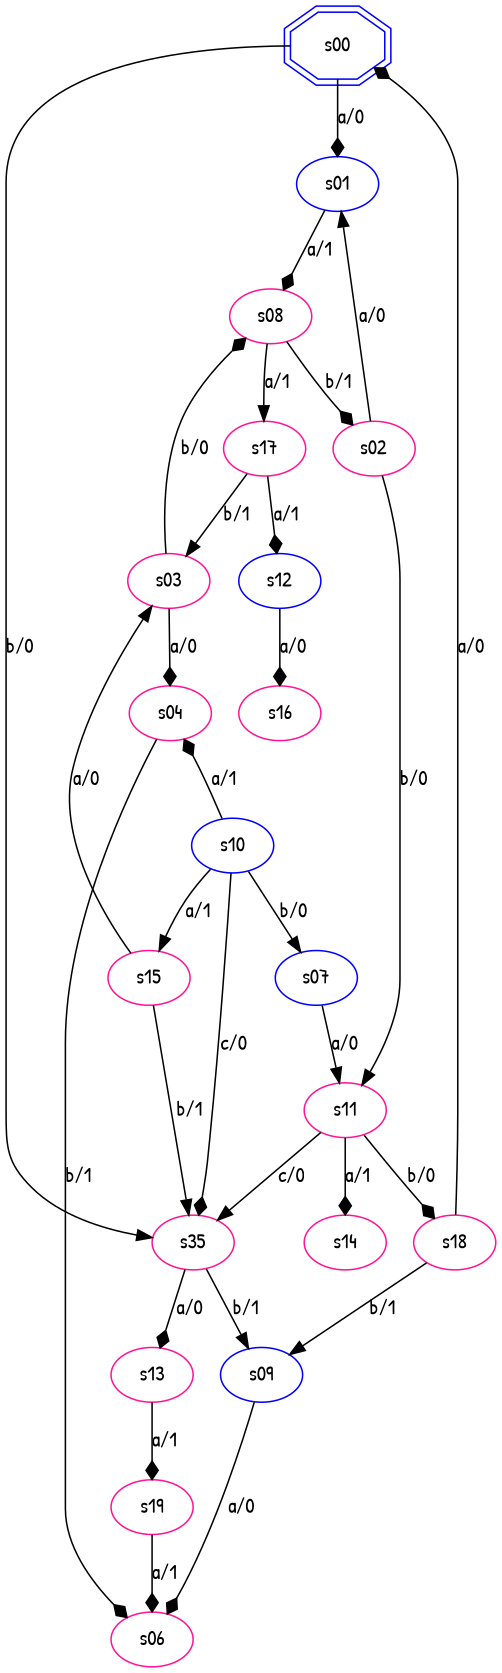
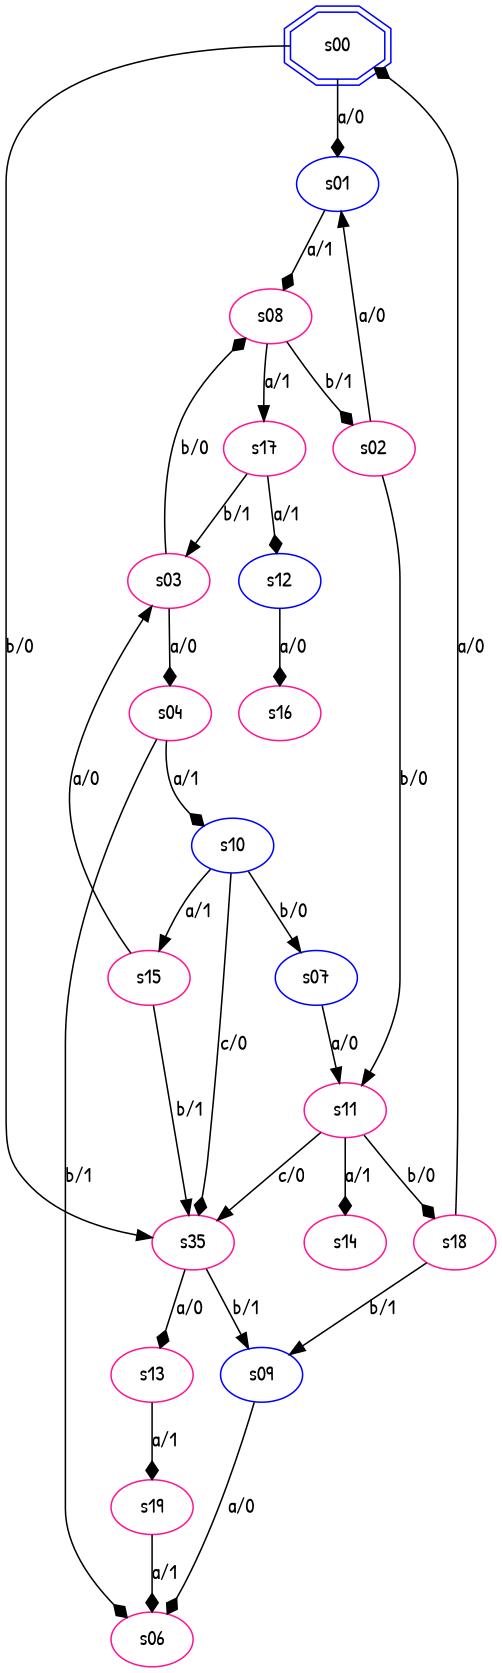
(208, 787) -> (169, 780)
